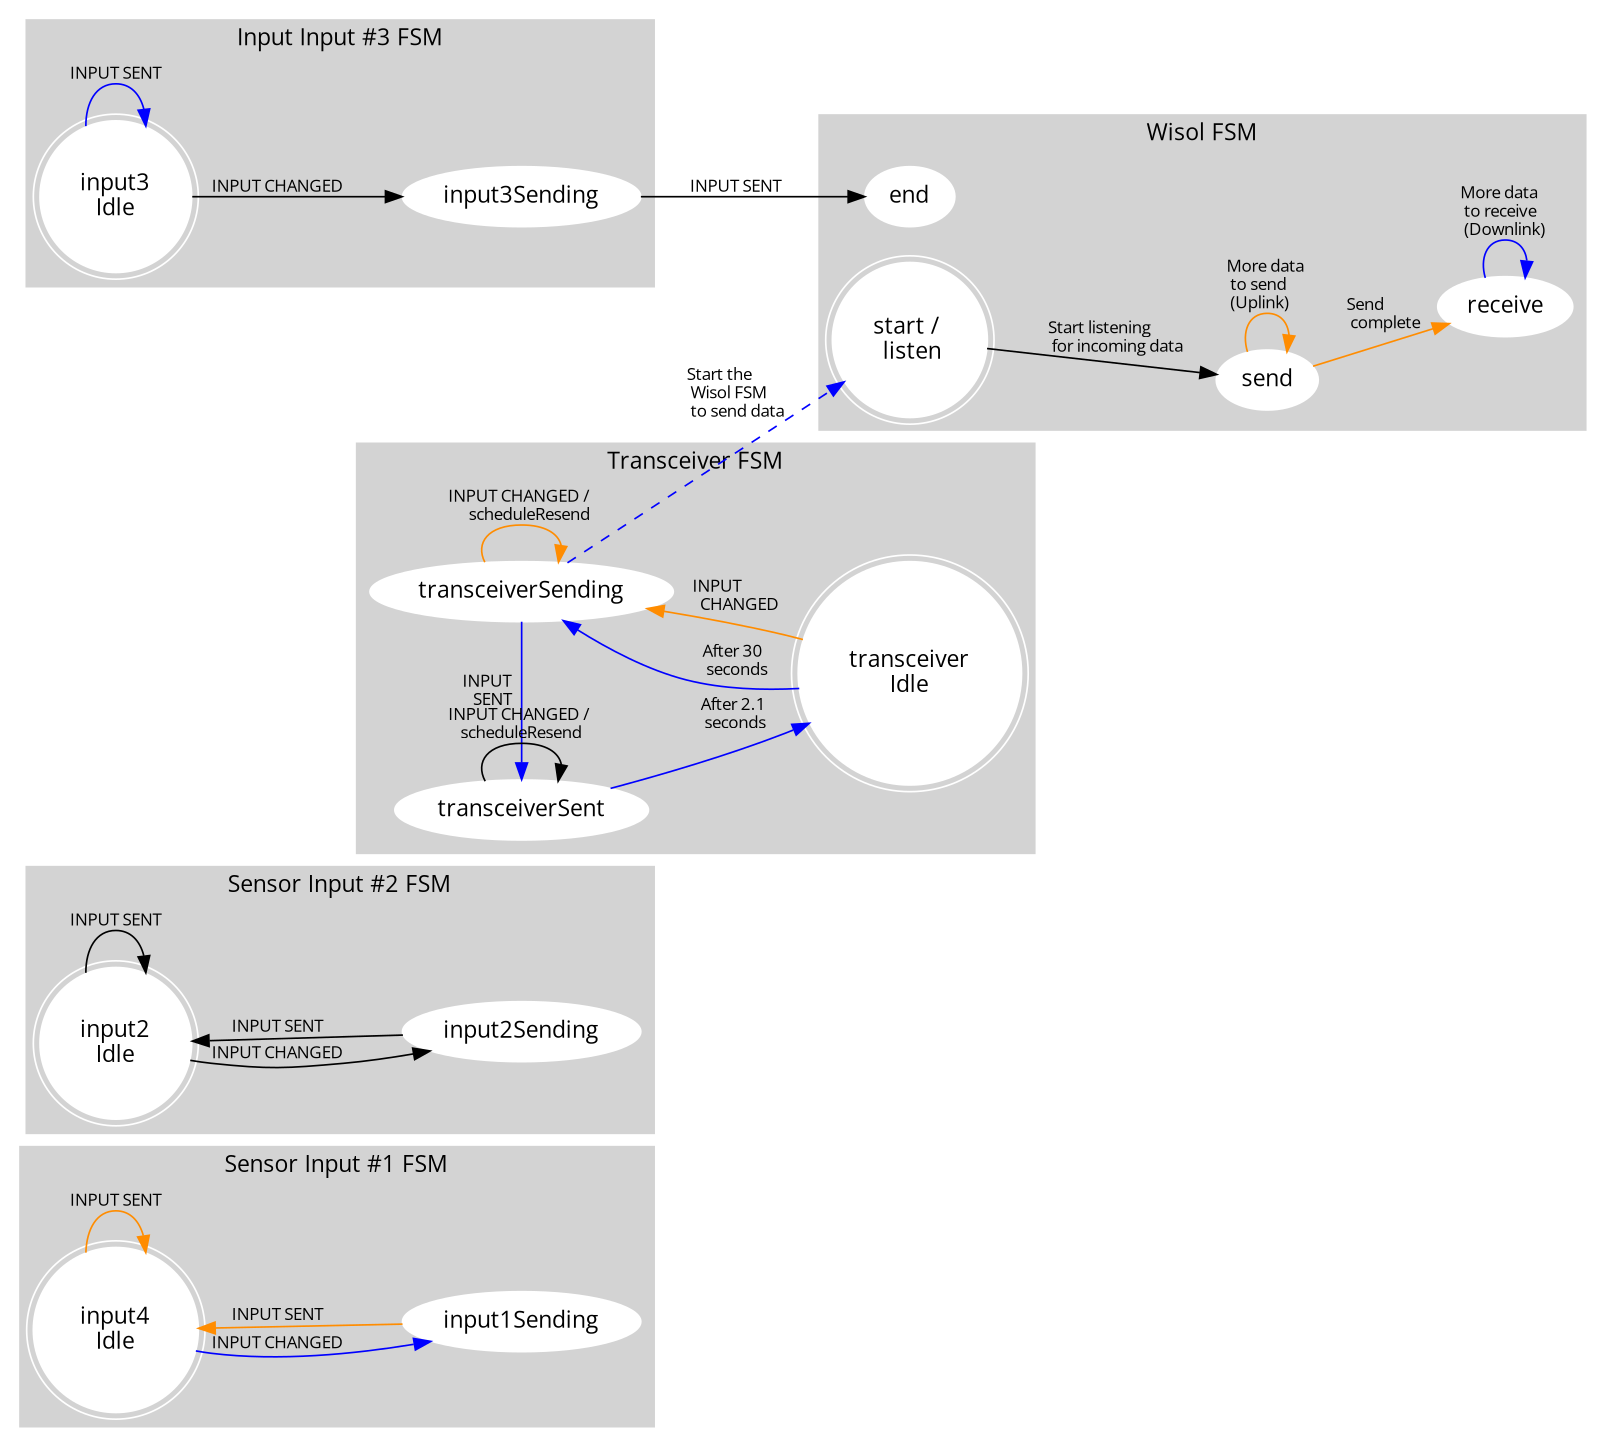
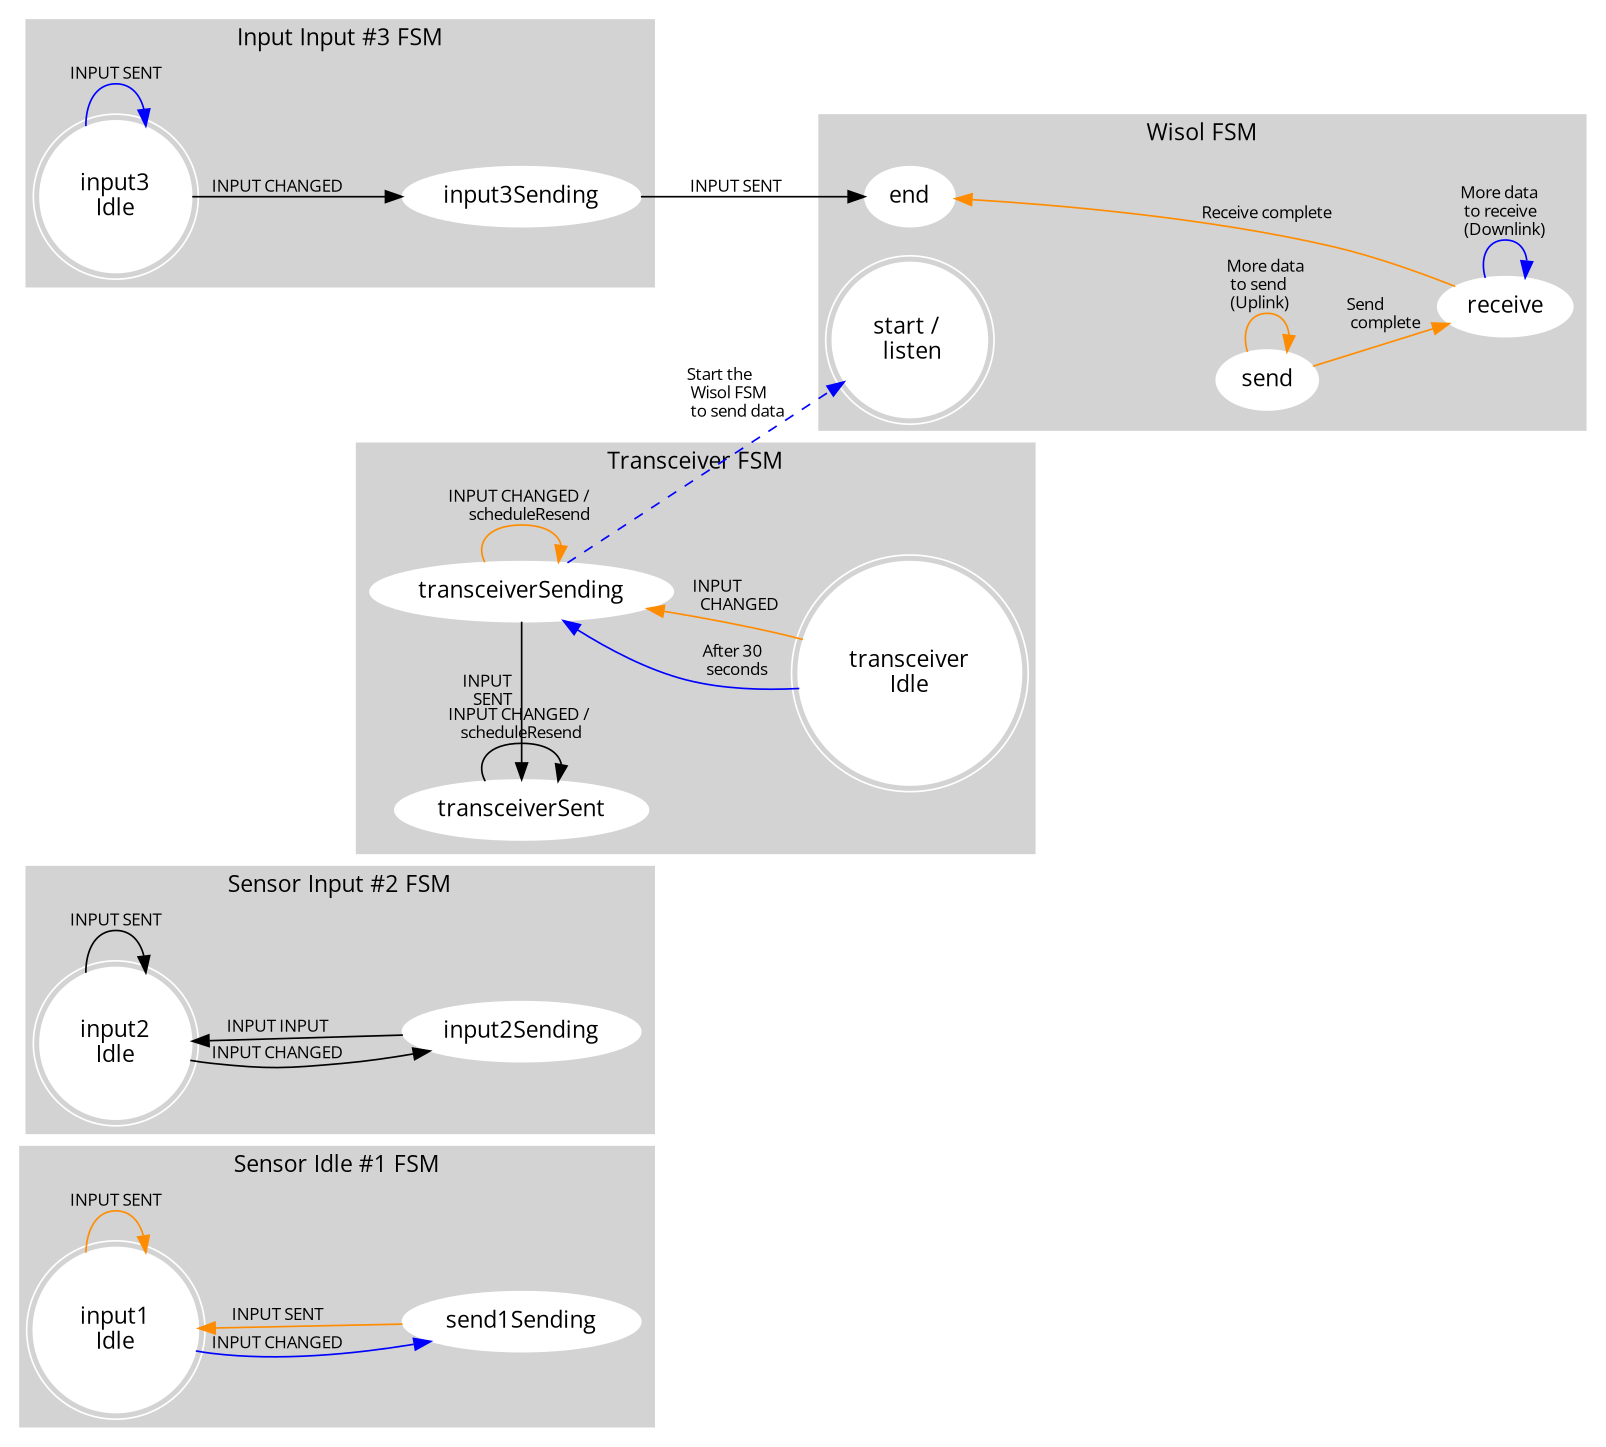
none -> (1217, 225)
(1093, 361) -> none
(522, 692) -> (522, 692)
(703, 762) -> none
(278, 1028) -> (278, 1028)
(337, 1166) -> (337, 1166)
(522, 1322) -> (522, 1322)
(116, 1330) -> (116, 1330)
